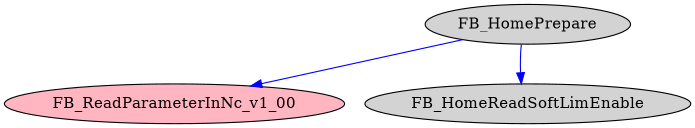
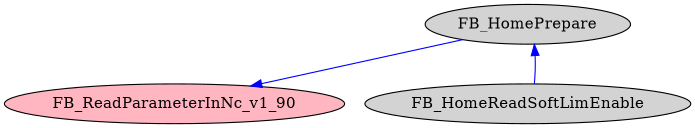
(520, 59) -> (535, 70)
(175, 104) -> (175, 104)
